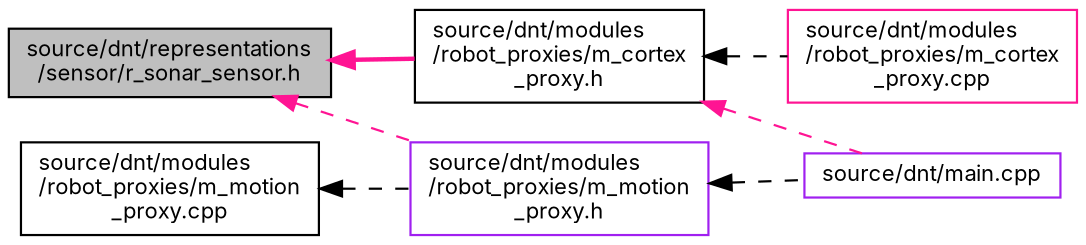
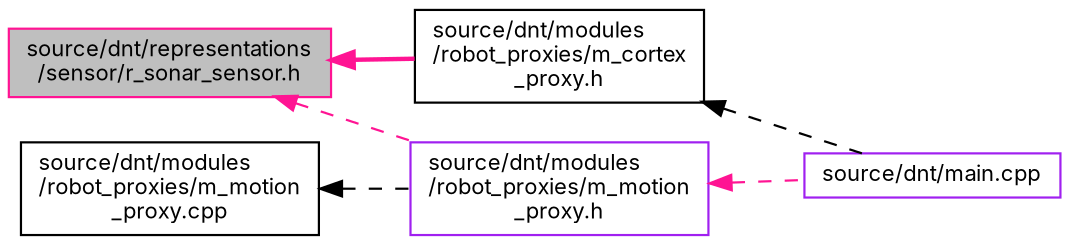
(932, 56) -> none
(170, 63) -> (170, 63)
(794, 131) -> (794, 131)
(768, 181) -> (768, 181)
